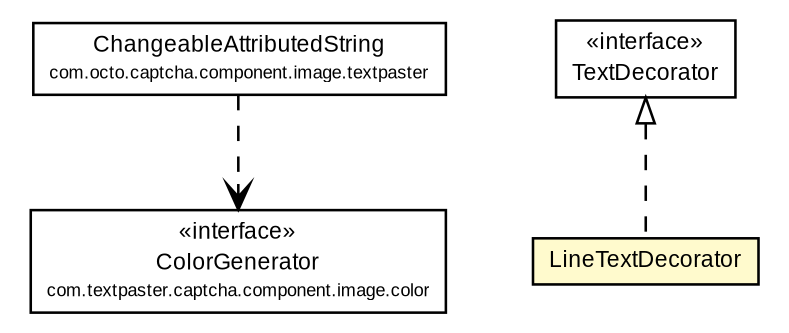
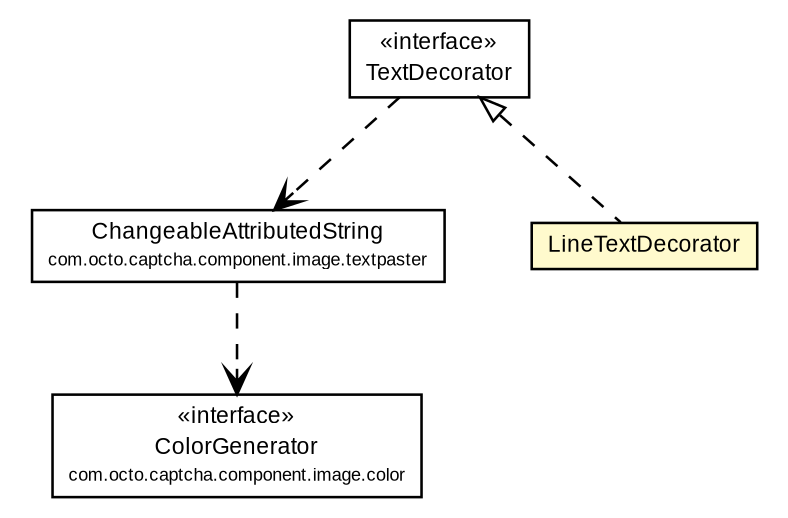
none -> (347, 145)
(238, 291) -> (237, 475)
